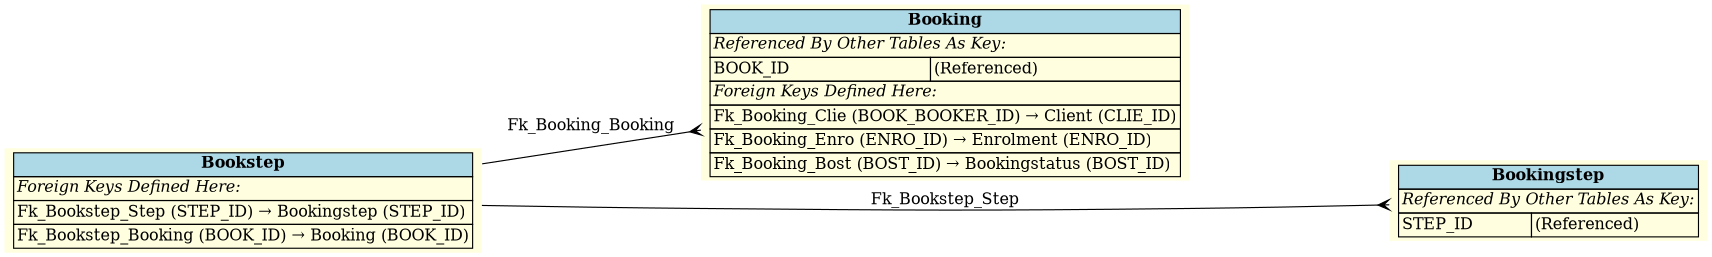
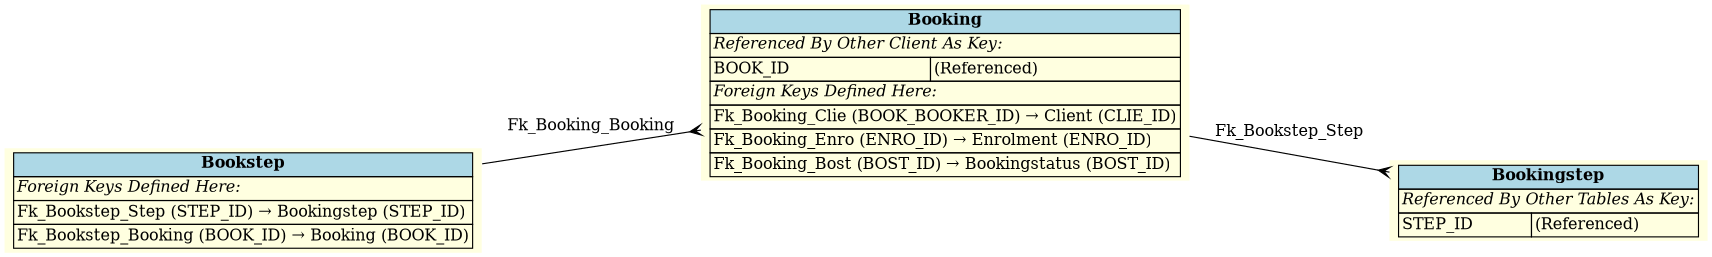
(860, 44) -> (858, 44)
(930, 210) -> (1284, 153)
